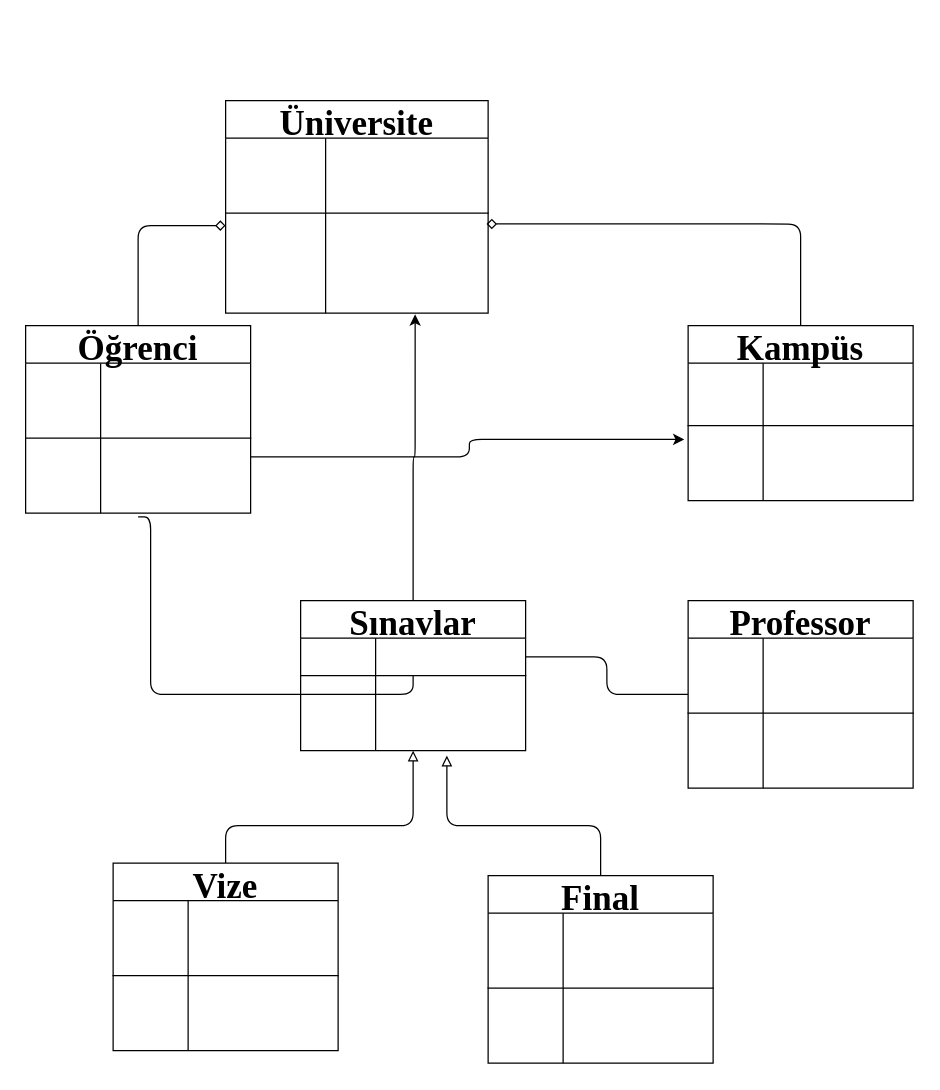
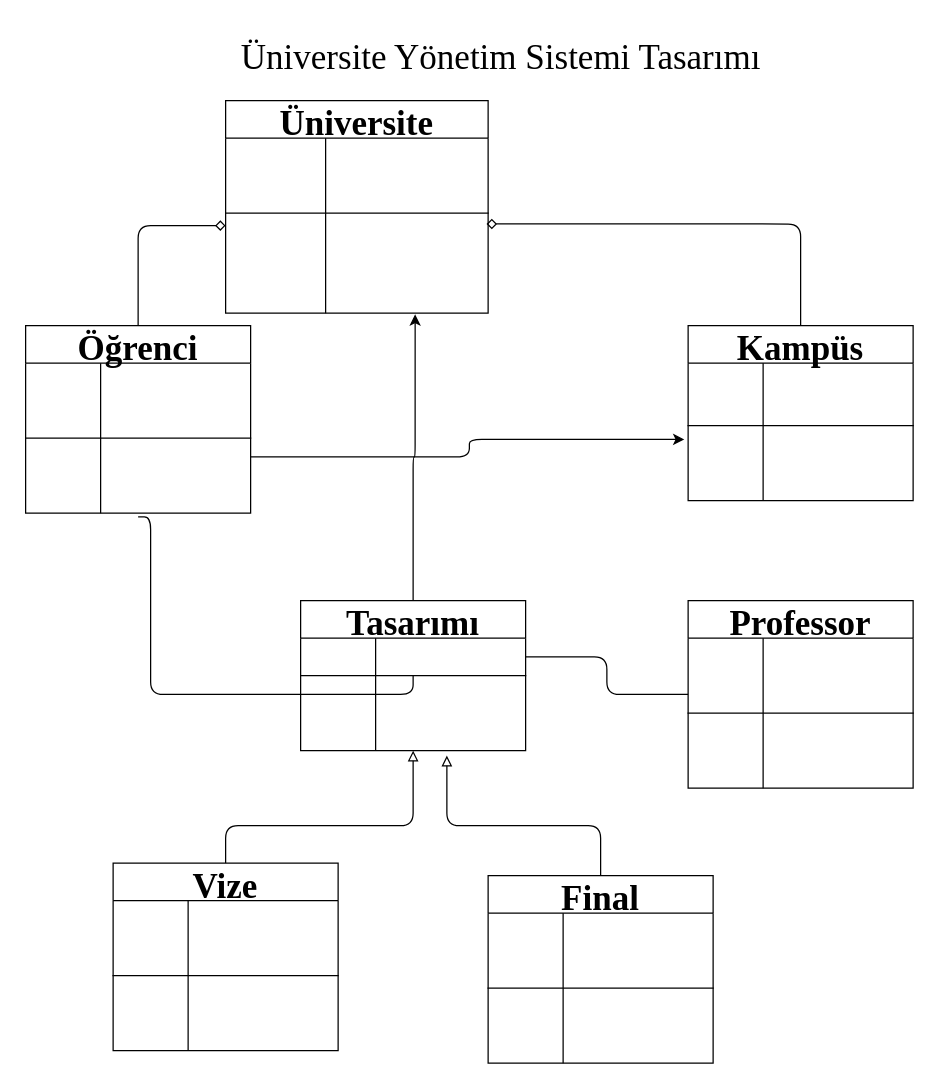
none -> (501, 57)
(413, 623) -> (413, 623)
